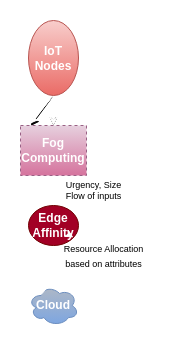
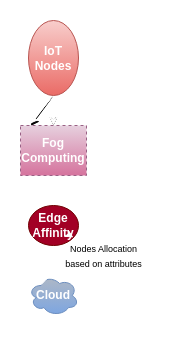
(94, 191) -> none
(104, 256) -> (104, 256)
(54, 306) -> (54, 296)
